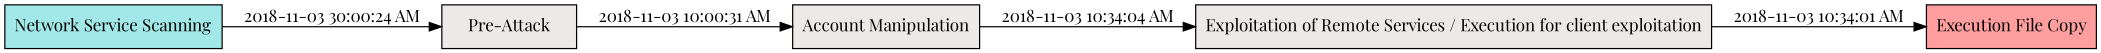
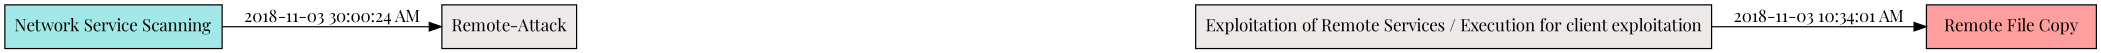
(509, 27) -> (509, 27)
(886, 27) -> none
(2011, 27) -> (2011, 27)
